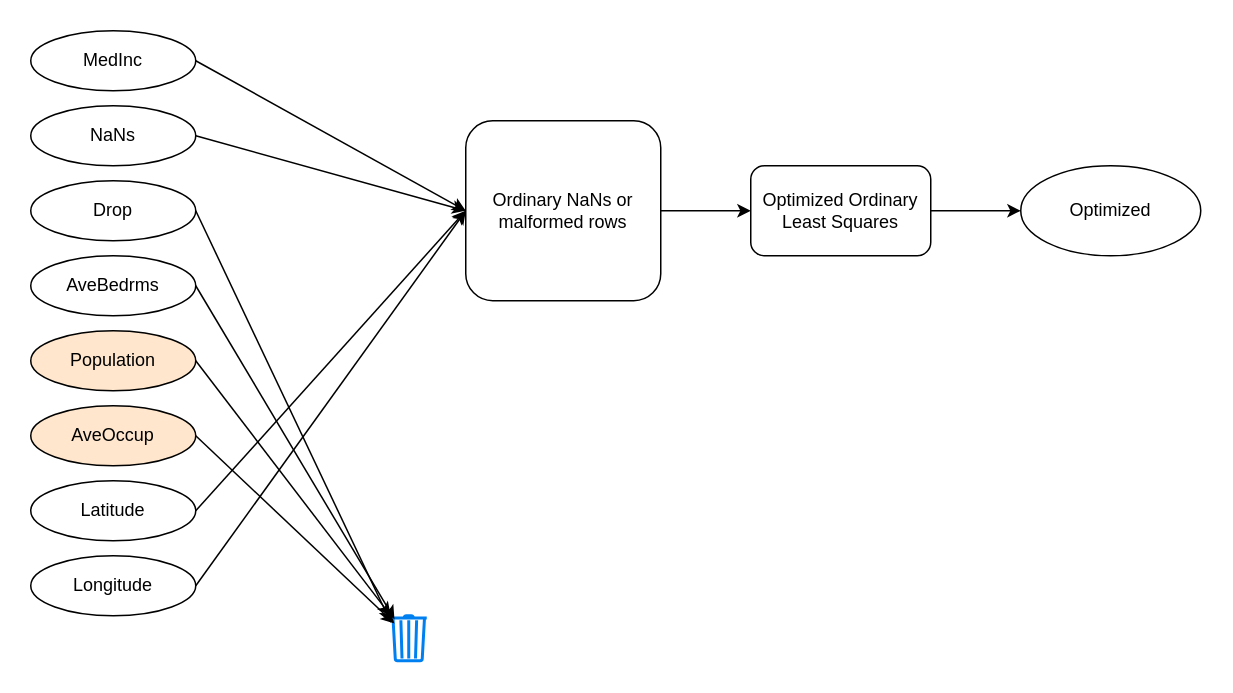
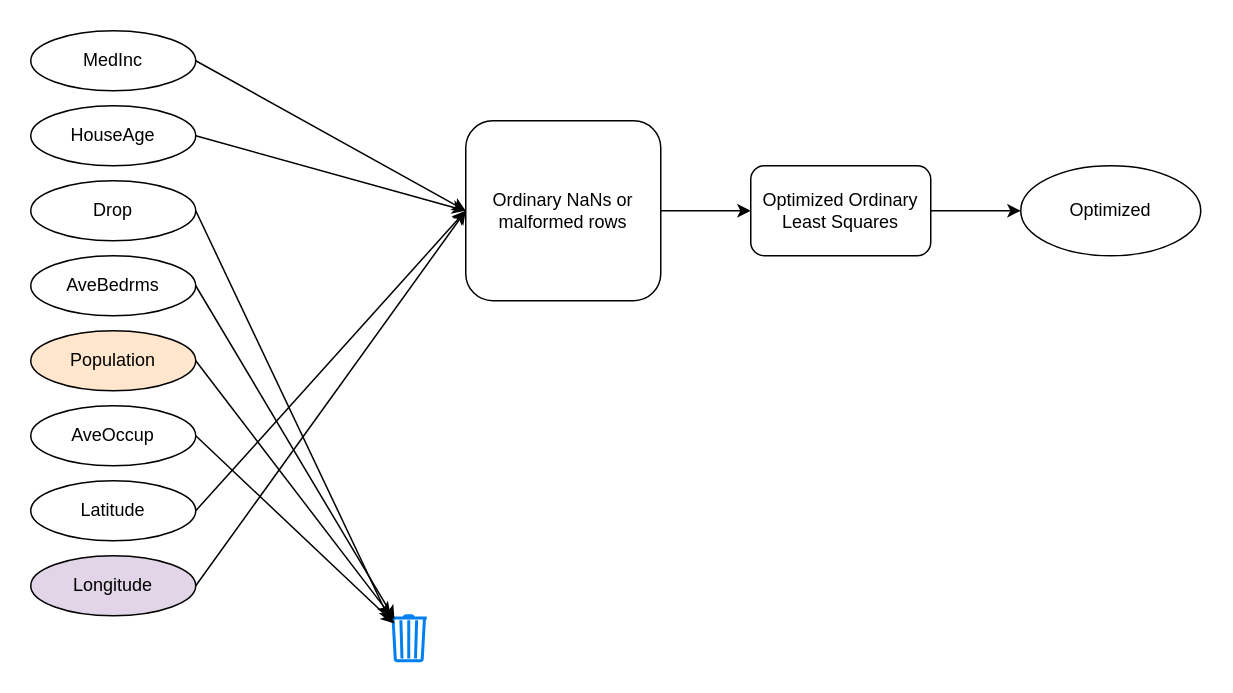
(113, 136) -> (113, 136)
(113, 436) -> (113, 436)
(113, 586) -> (113, 586)
